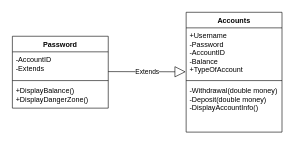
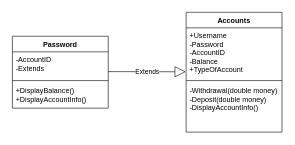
(47, 91) -> (47, 91)
